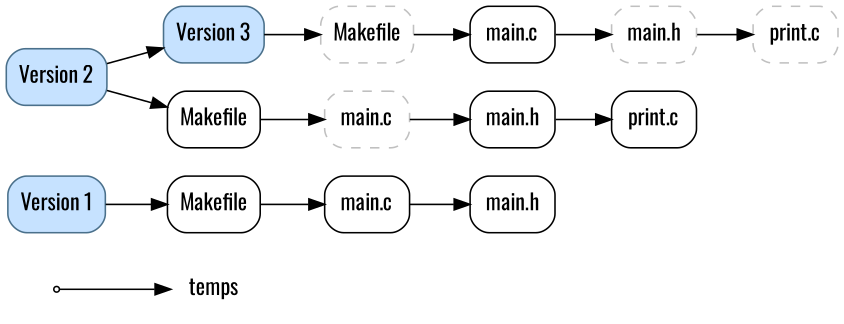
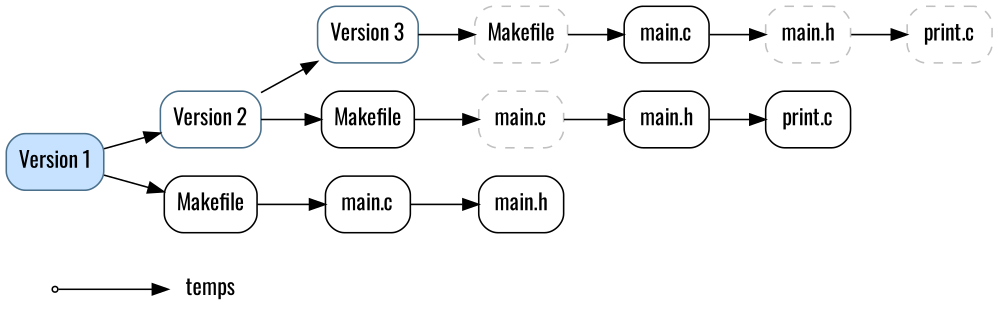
(214, 35) -> (368, 35)
(57, 77) -> (211, 119)
none -> (124, 143)
